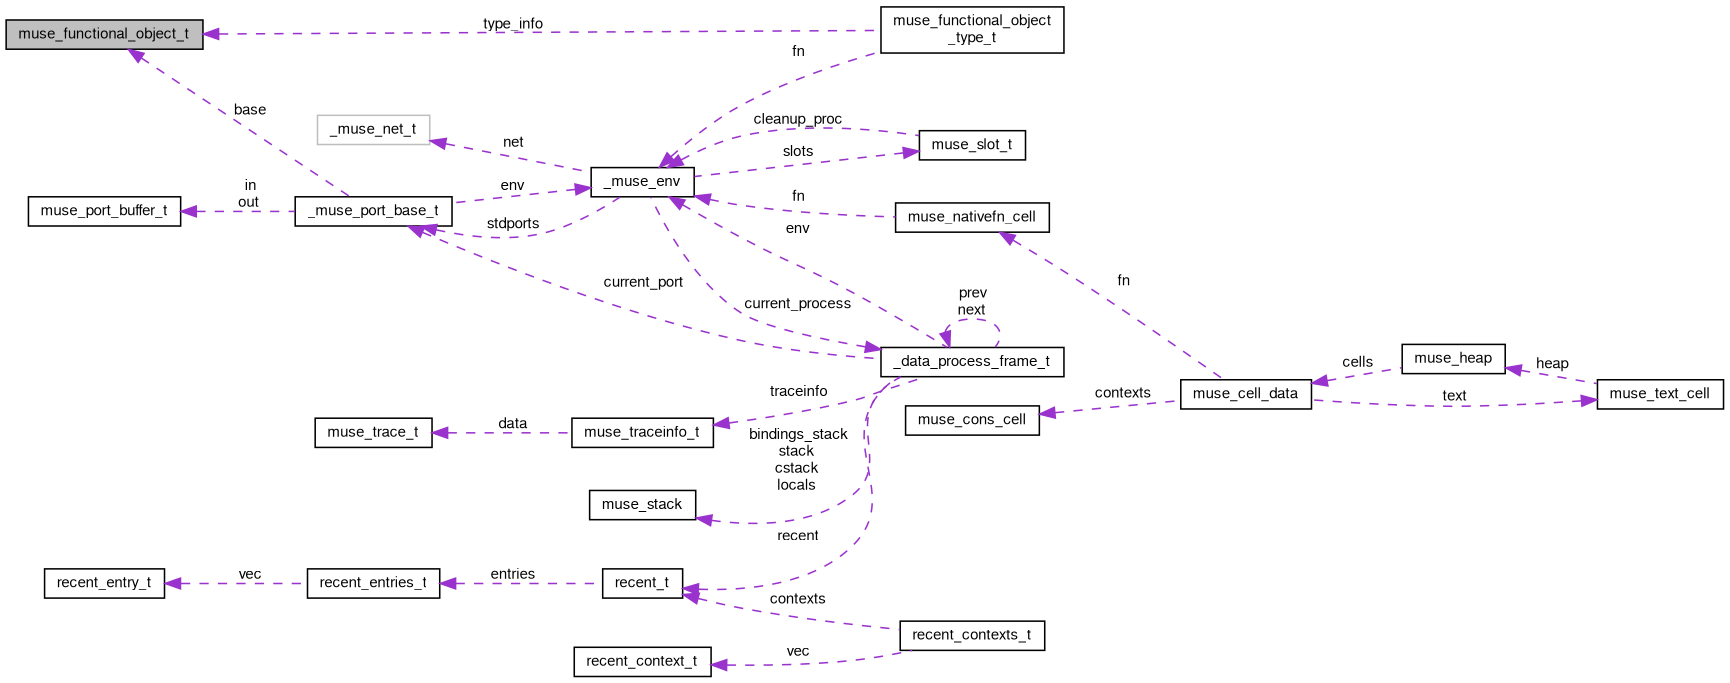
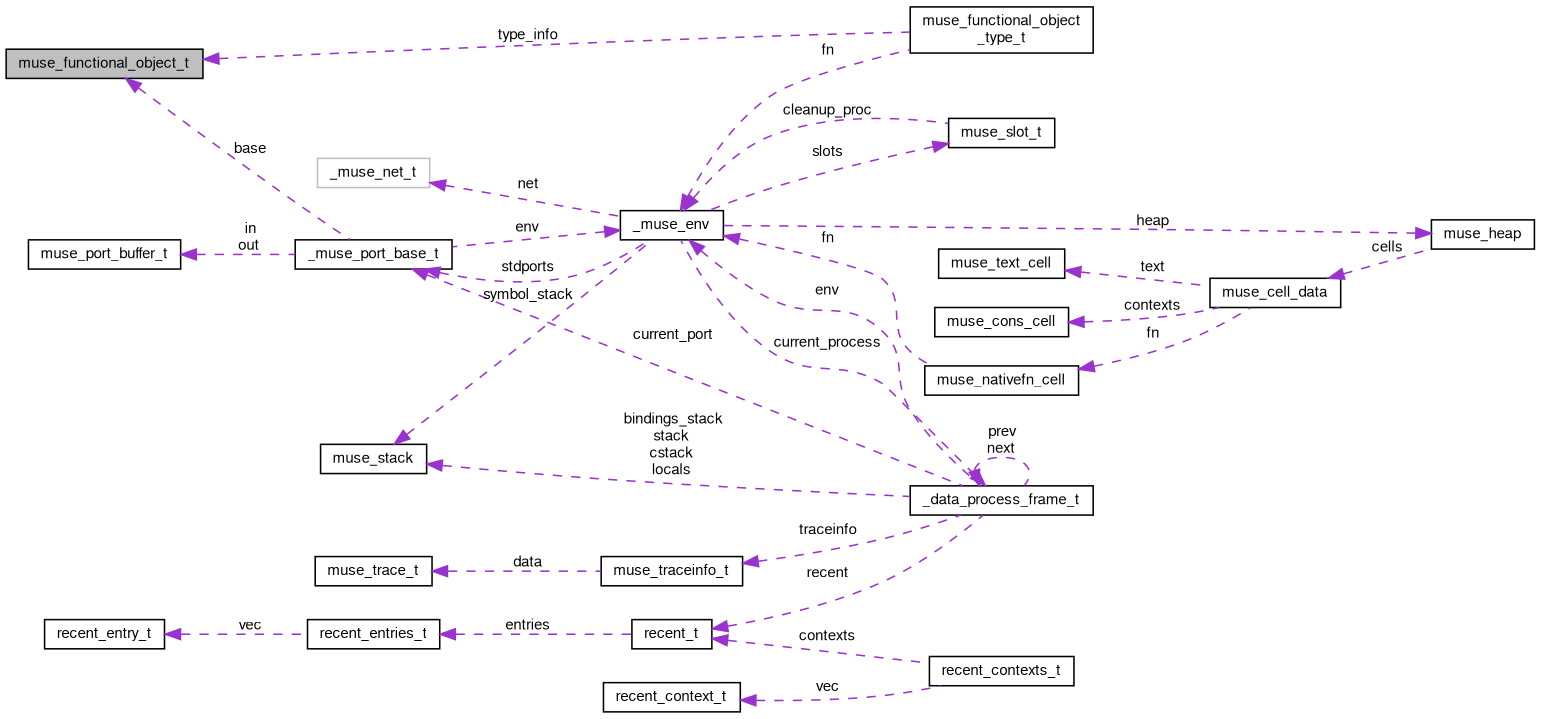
none -> (530, 338)
(1559, 377) -> (1070, 229)
